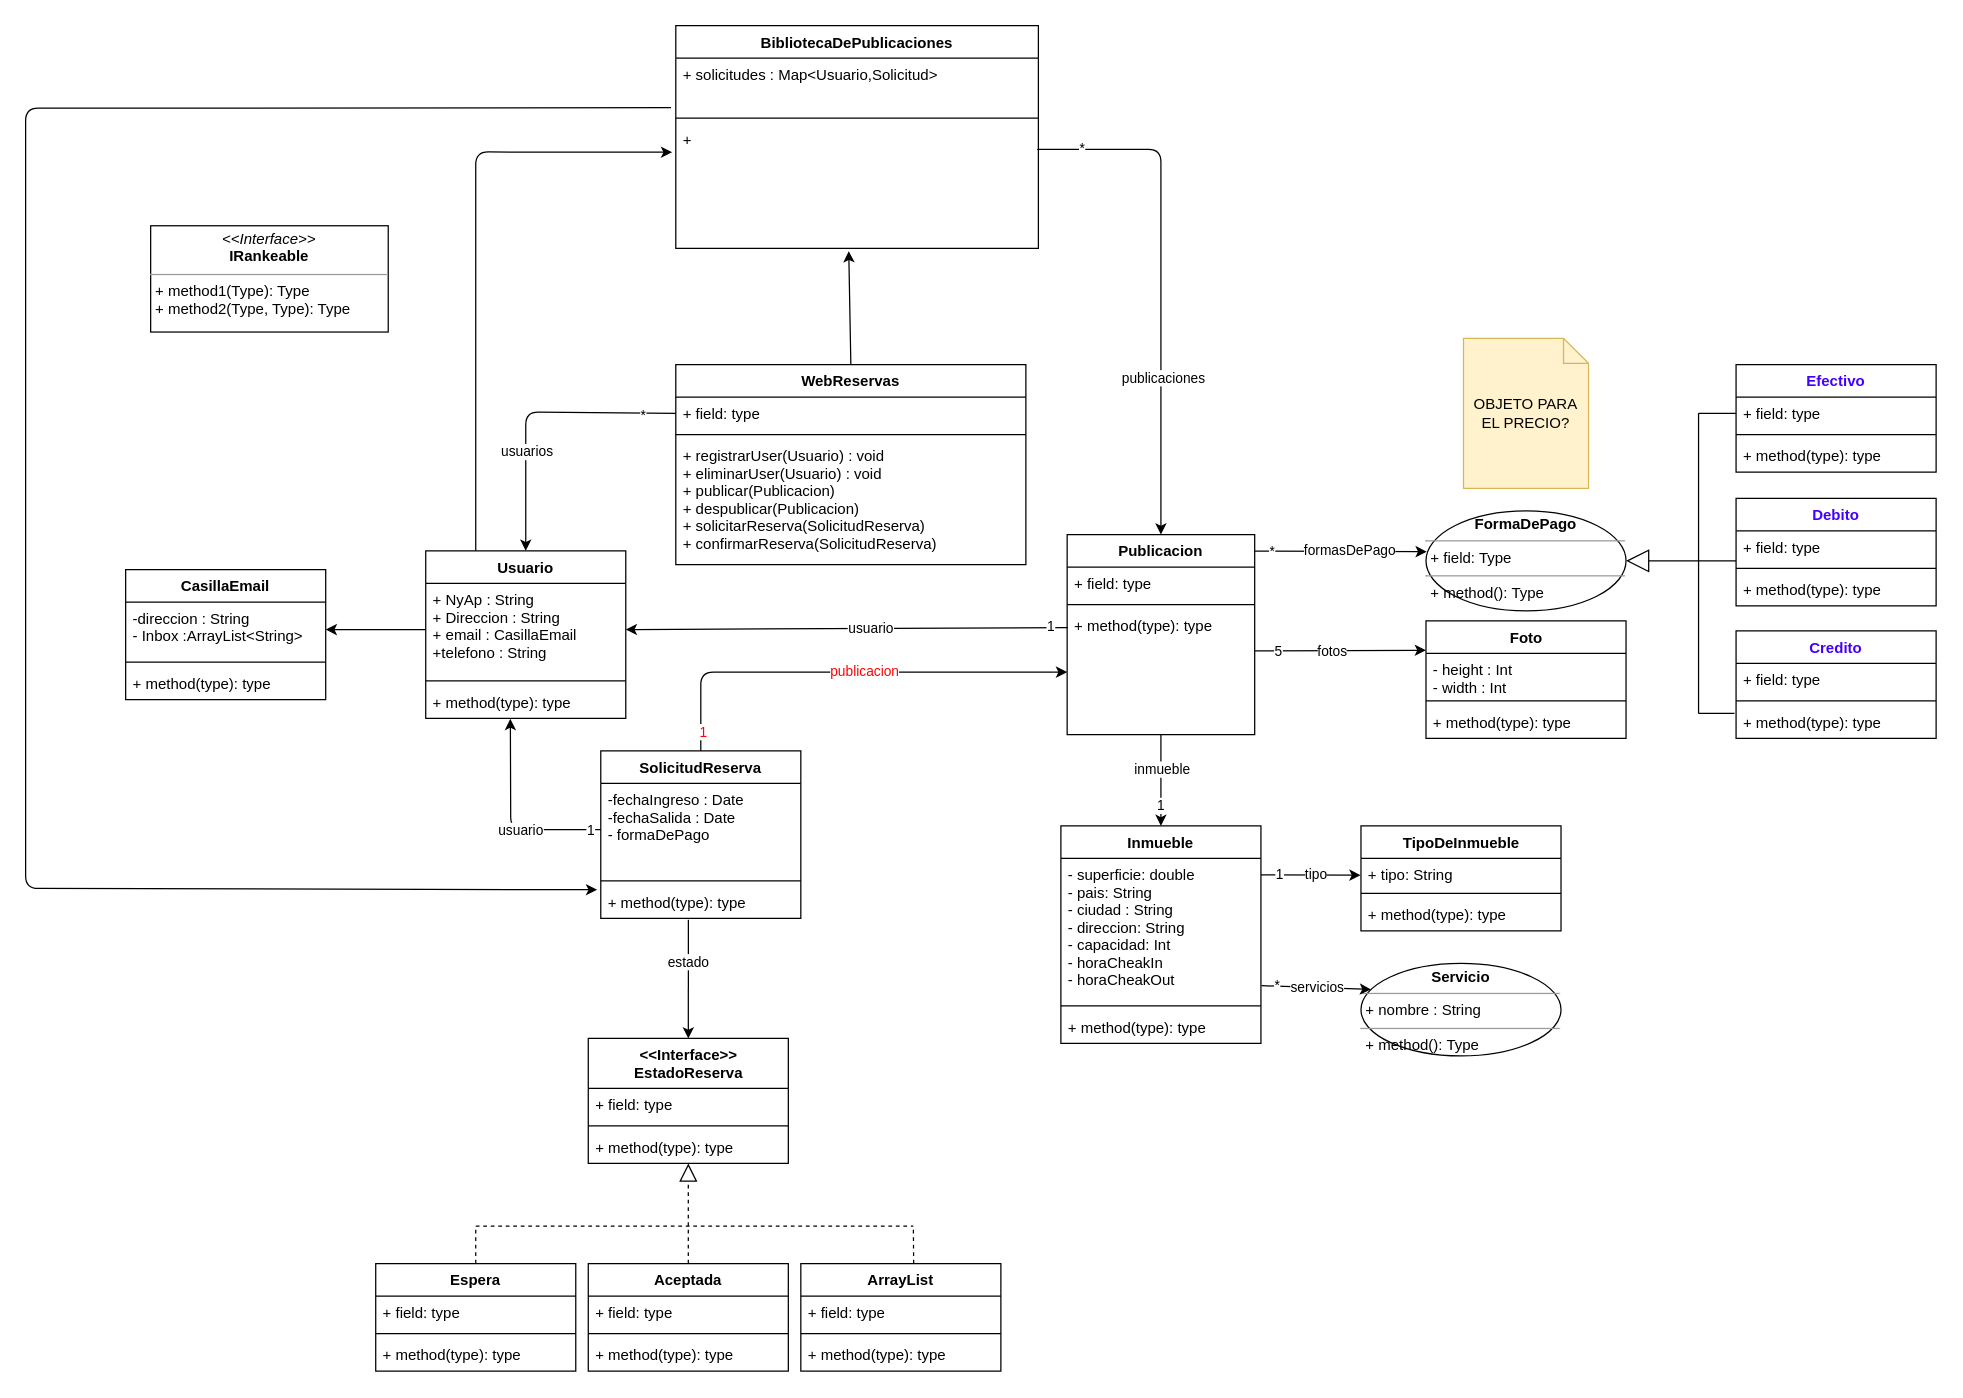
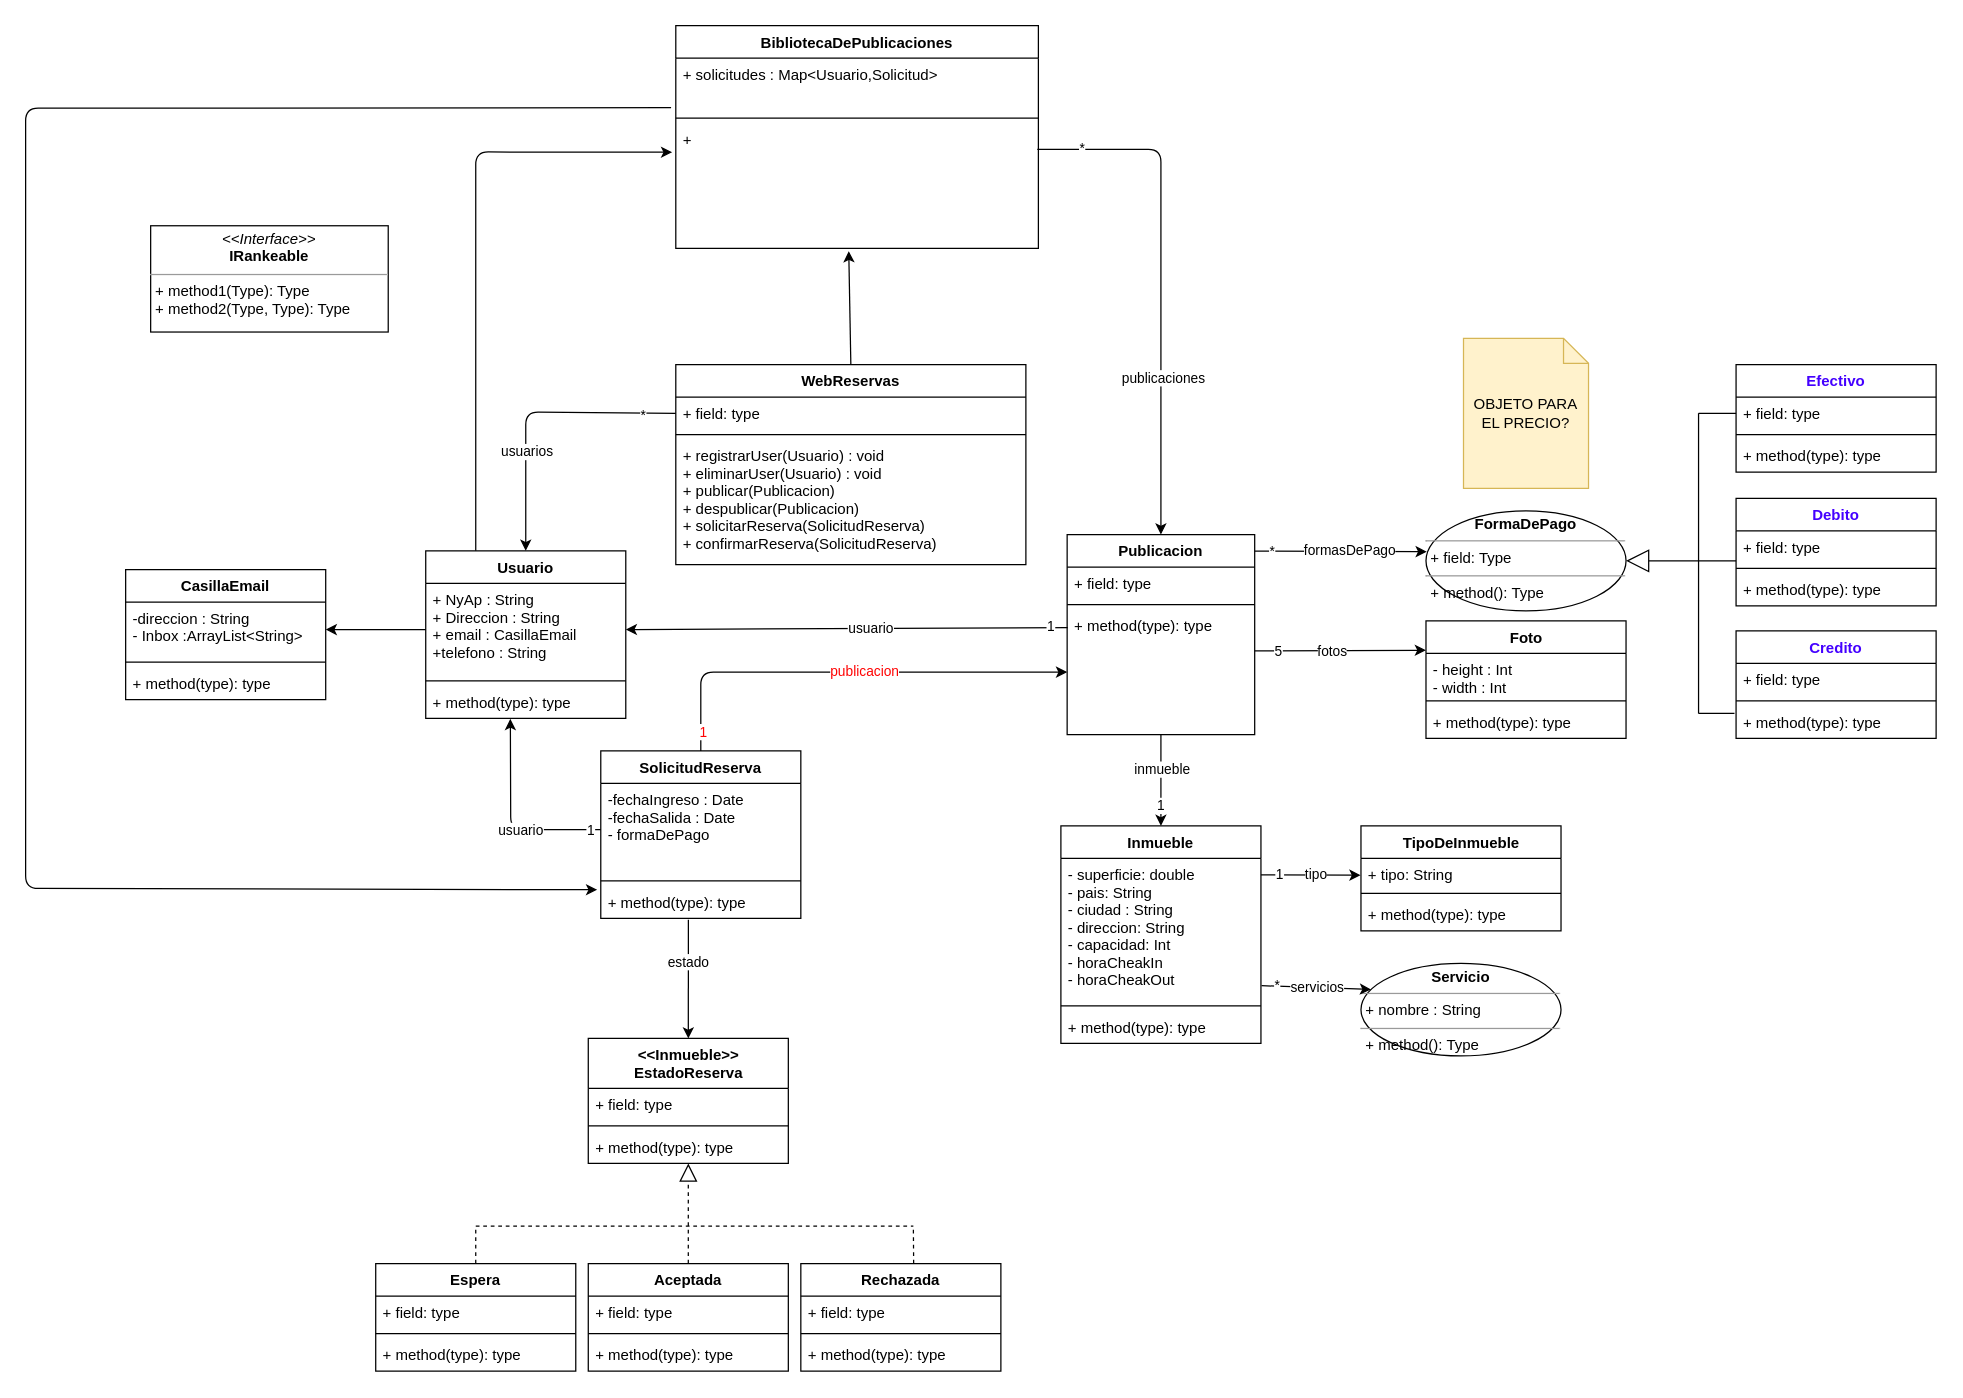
(689, 1065) -> (689, 1065)
(900, 1280) -> (900, 1280)
